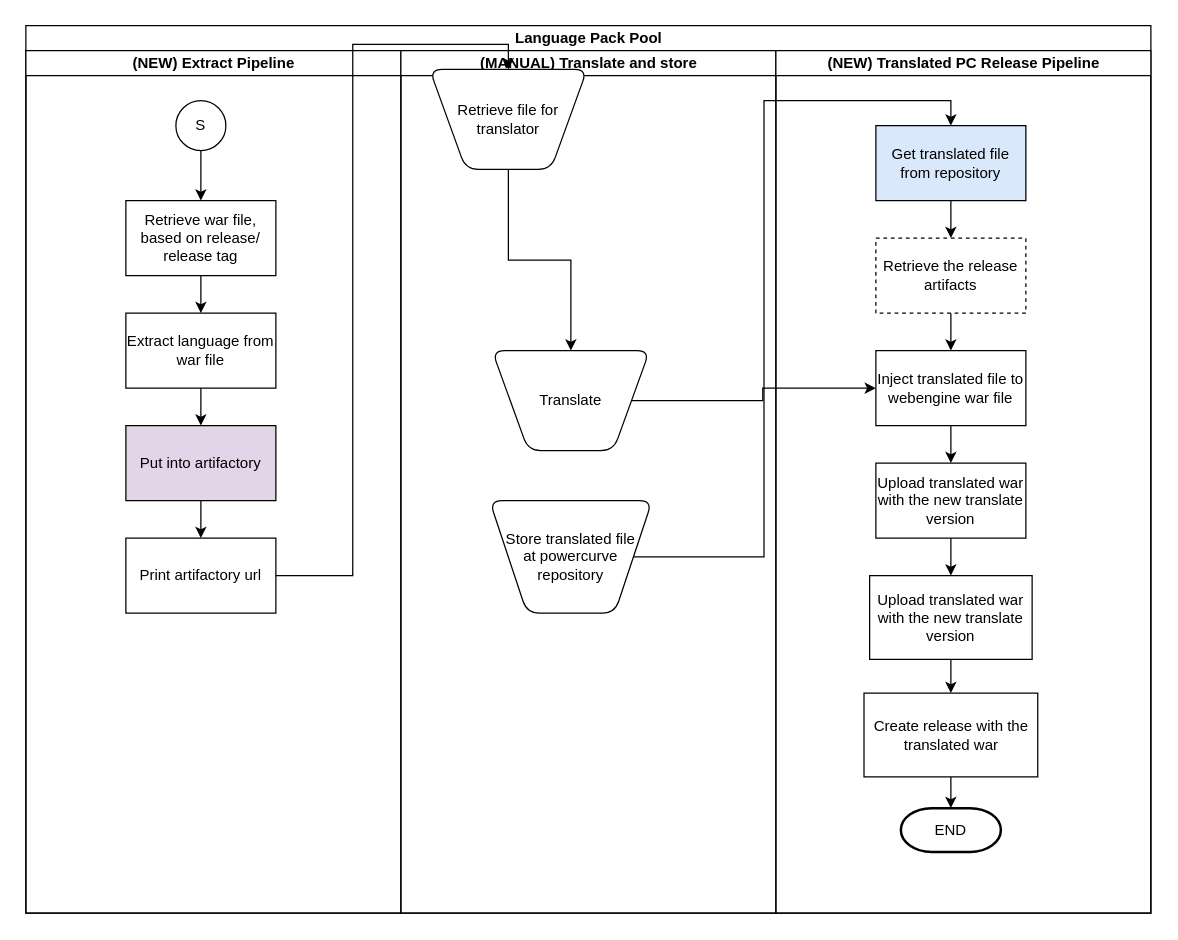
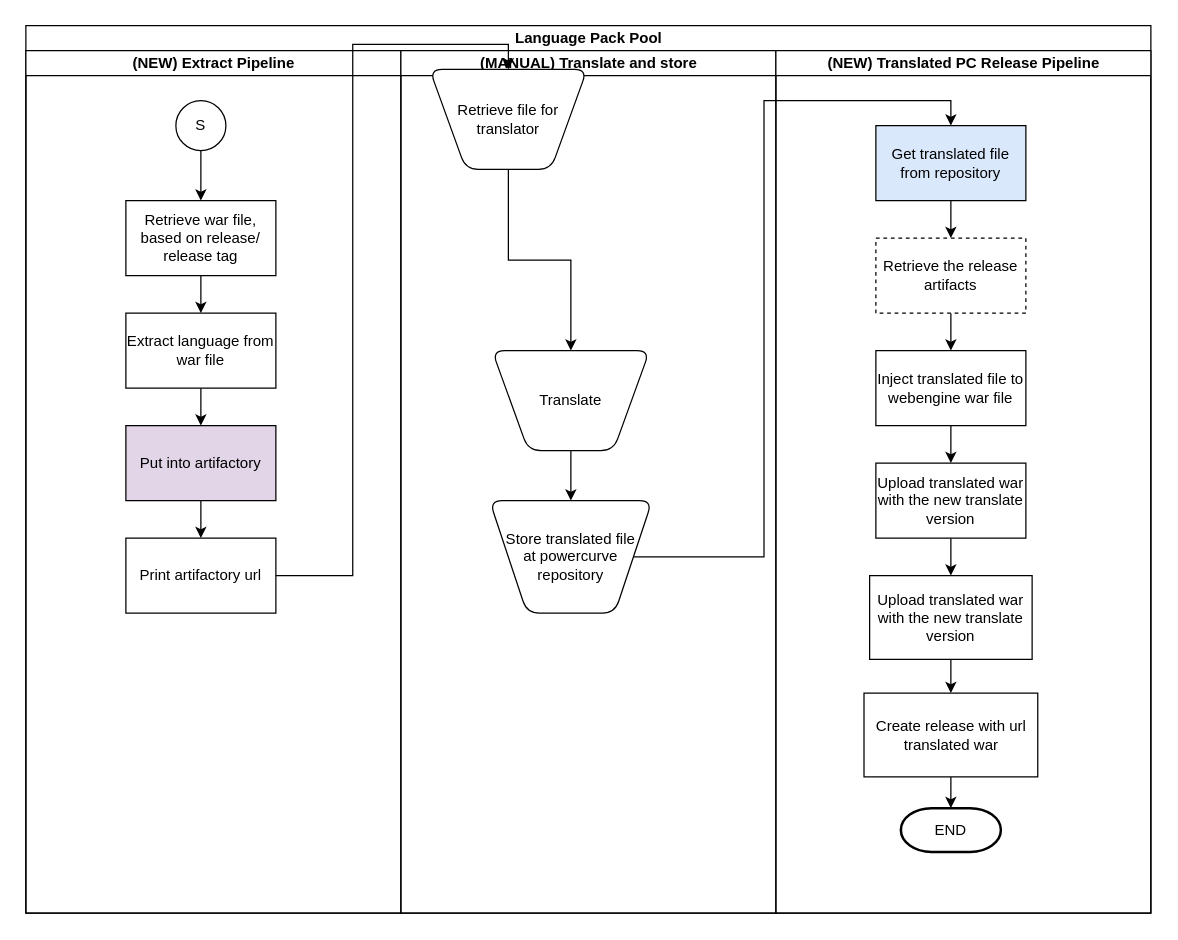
(695, 401) -> (571, 472)
(951, 736) -> (951, 736)
